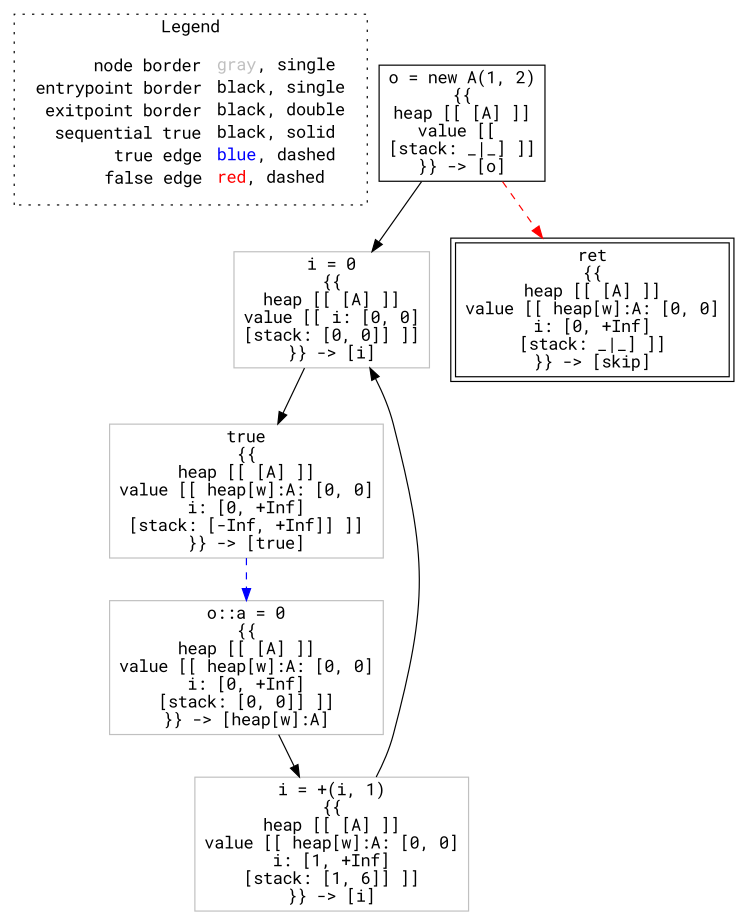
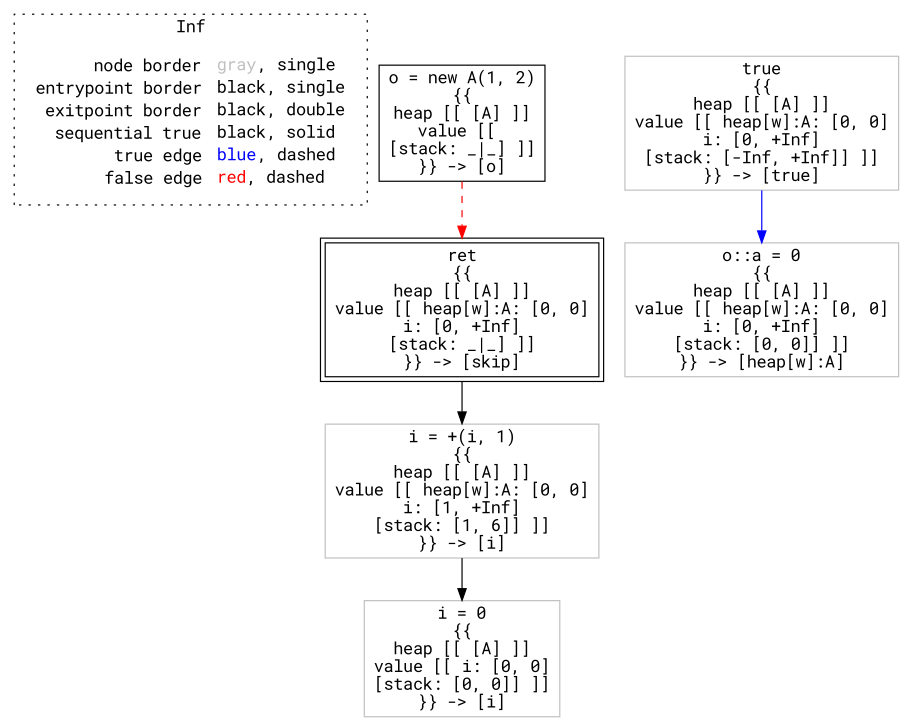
(191, 28) -> (191, 28)
(400, 212) -> none
(294, 391) -> none
(246, 573) -> (762, 211)
(286, 750) -> (462, 397)
